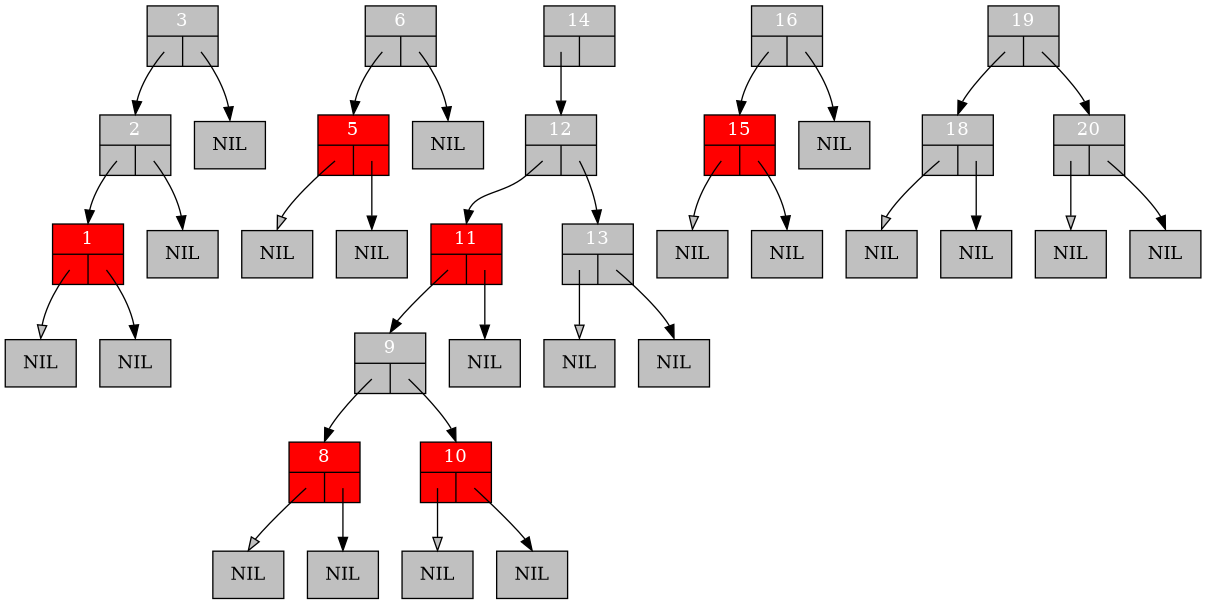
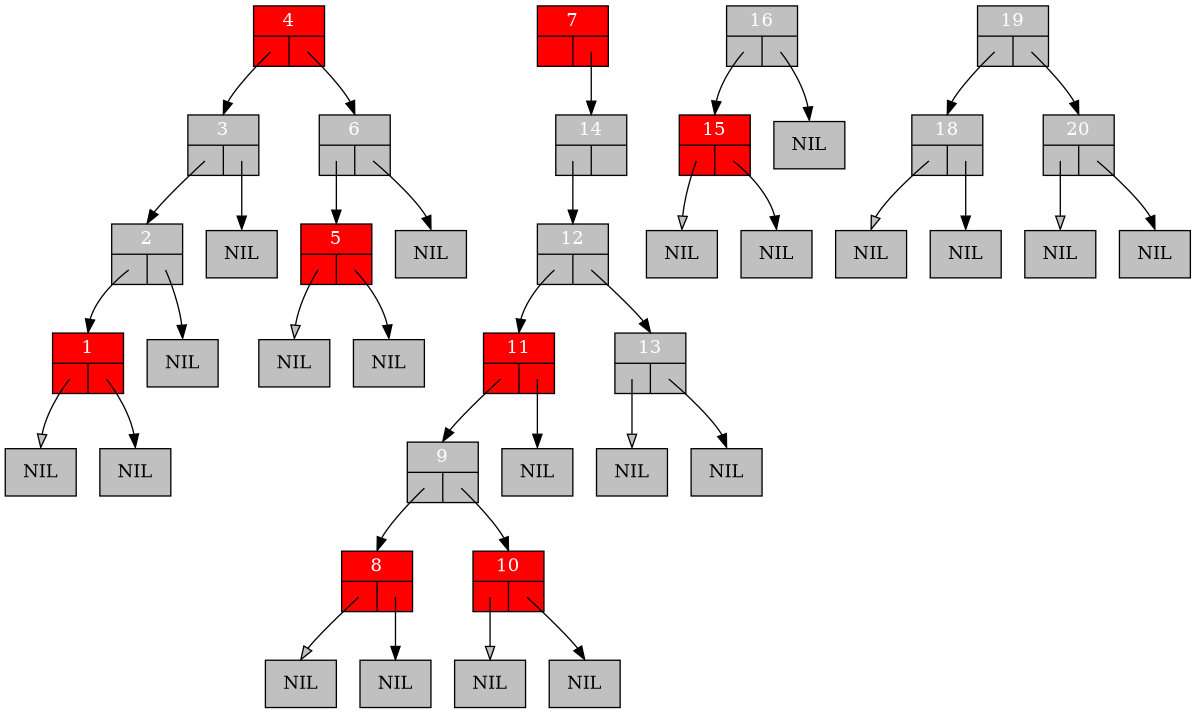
none -> (289, 36)
none -> (573, 36)
